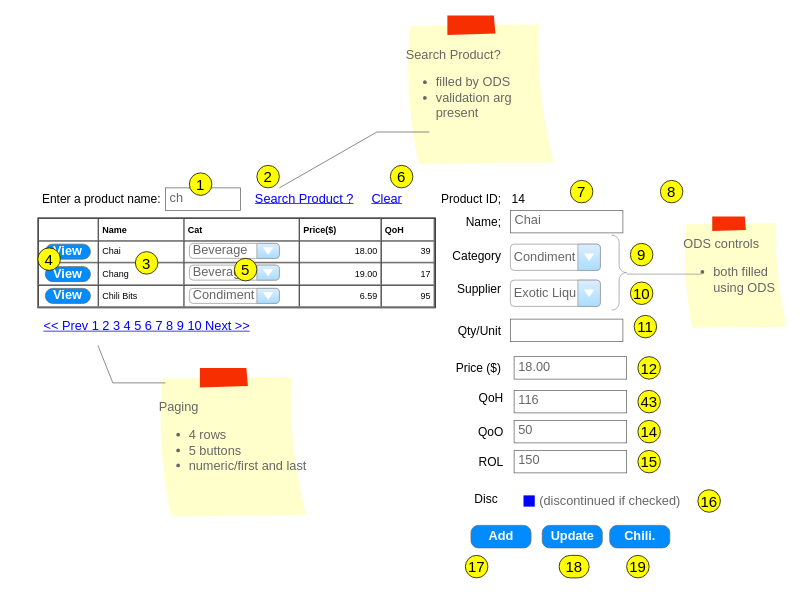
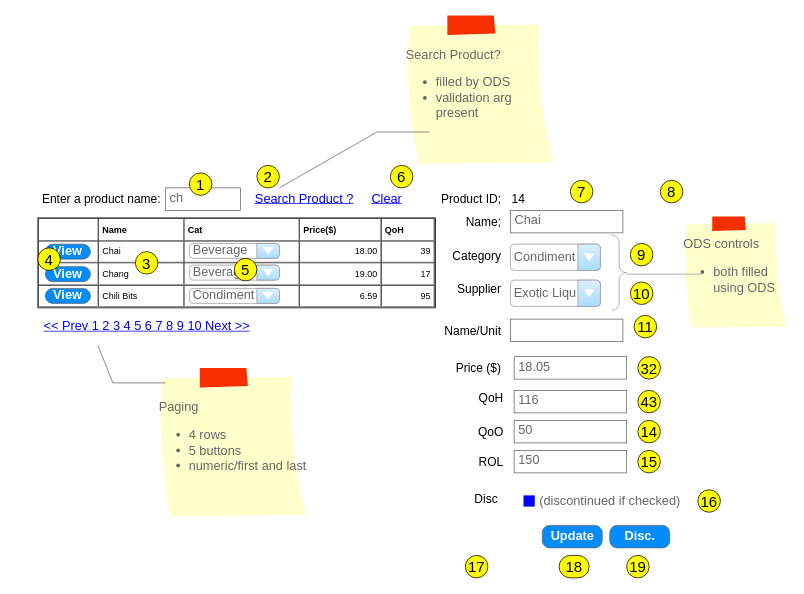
(482, 330) -> (480, 330)
(535, 367) -> (535, 367)
(649, 368) -> (649, 368)
(501, 537) -> none
(640, 537) -> (640, 537)
